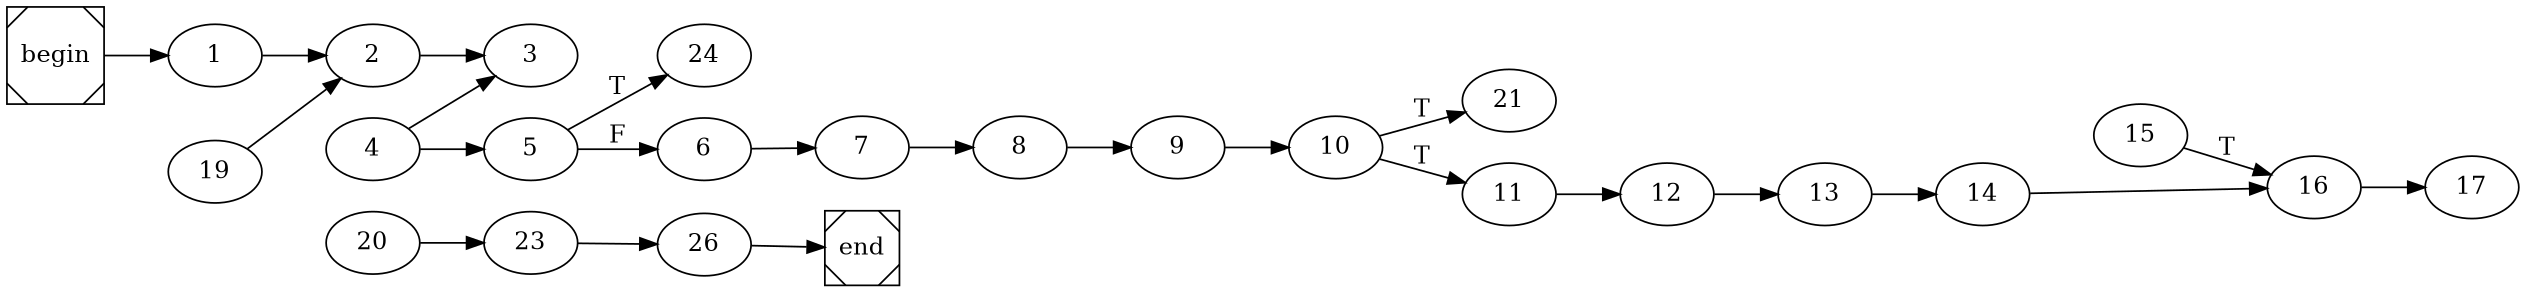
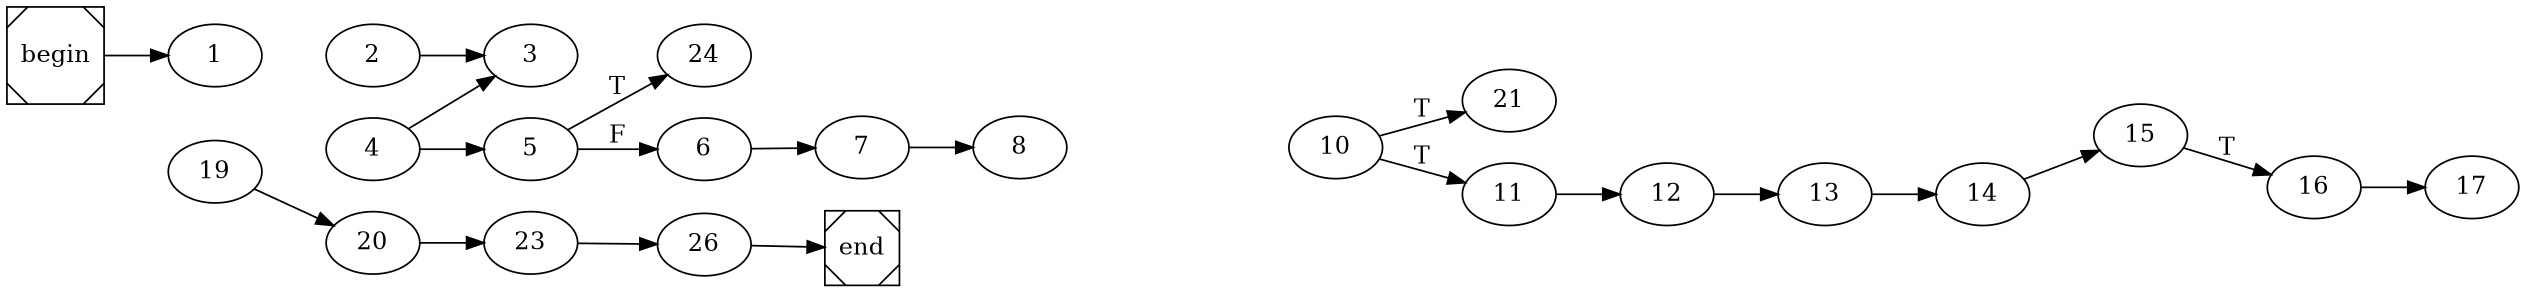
(285, 56) -> none
(287, 119) -> (286, 204)
(1178, 147) -> none
(2140, 191) -> (2054, 168)
